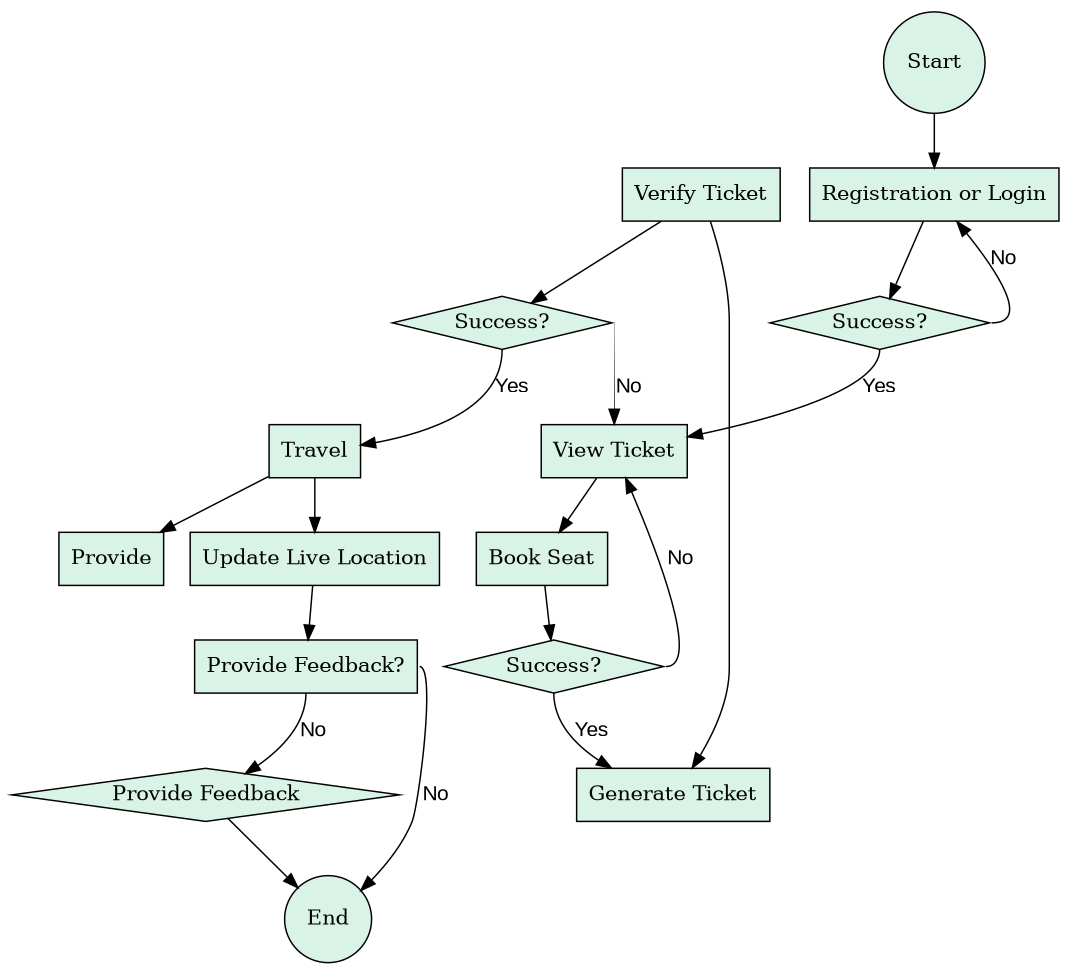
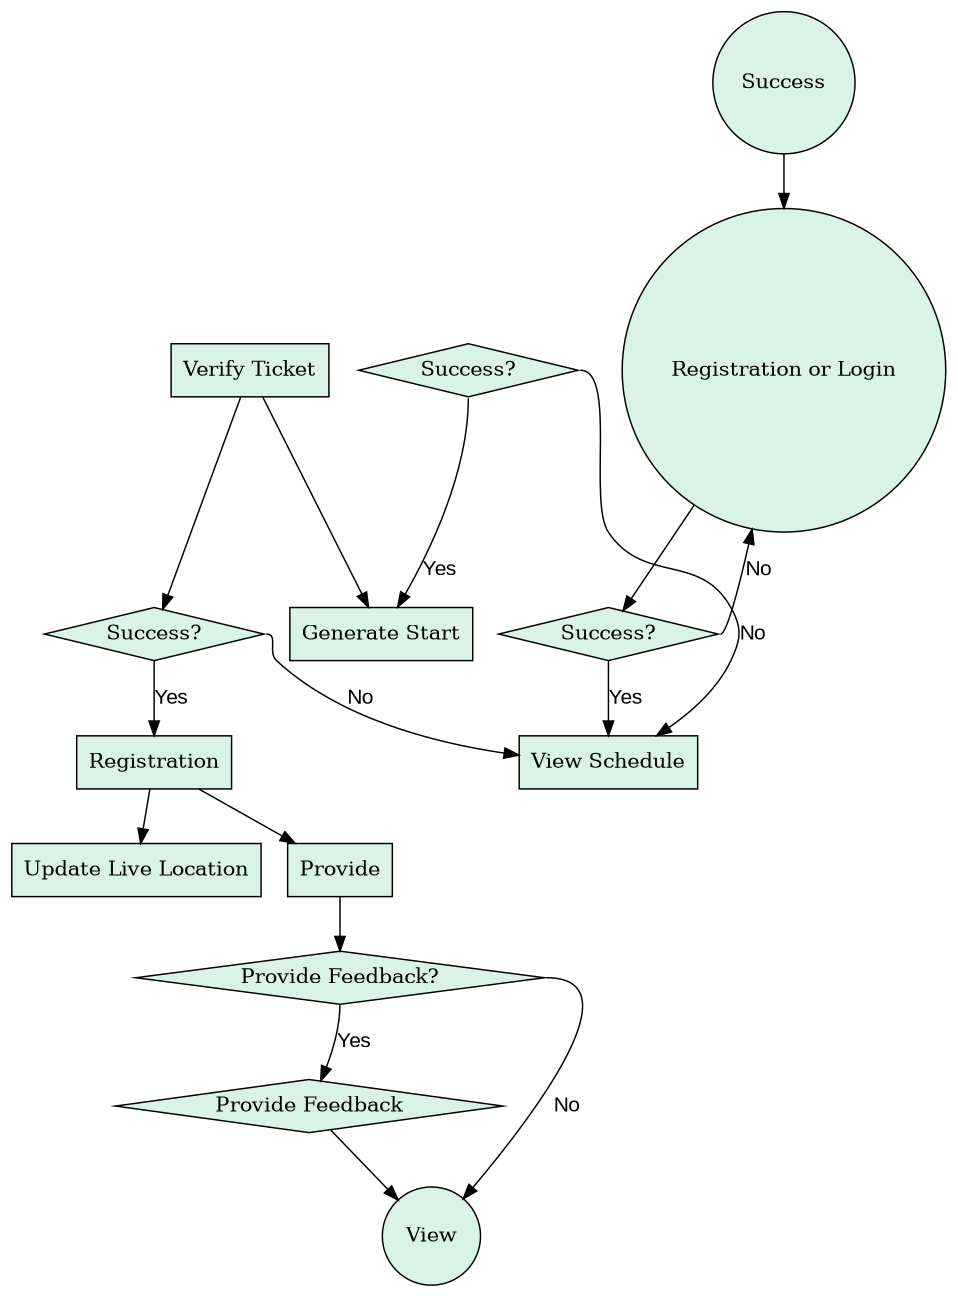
(934, 63) -> (784, 83)
(934, 195) -> (784, 370)
(315, 451) -> (154, 762)
(614, 451) -> (608, 762)
(542, 559) -> none
(311, 605) -> (340, 917)
(306, 667) -> (340, 978)
(313, 731) -> (354, 1042)
(673, 795) -> (381, 634)
(328, 919) -> (431, 1236)
